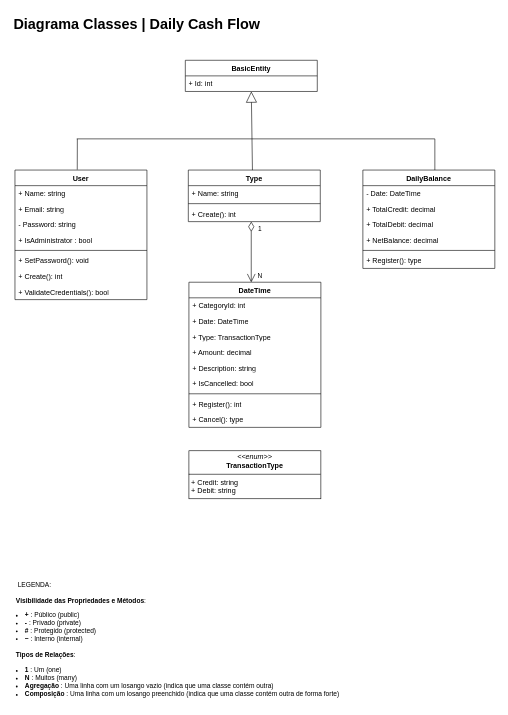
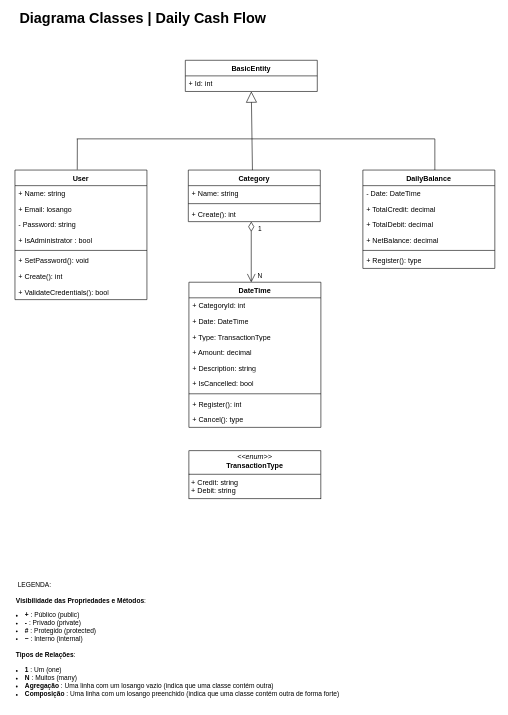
(252, 27) -> (258, 21)
(254, 179) -> (254, 179)
(43, 210) -> (45, 210)
